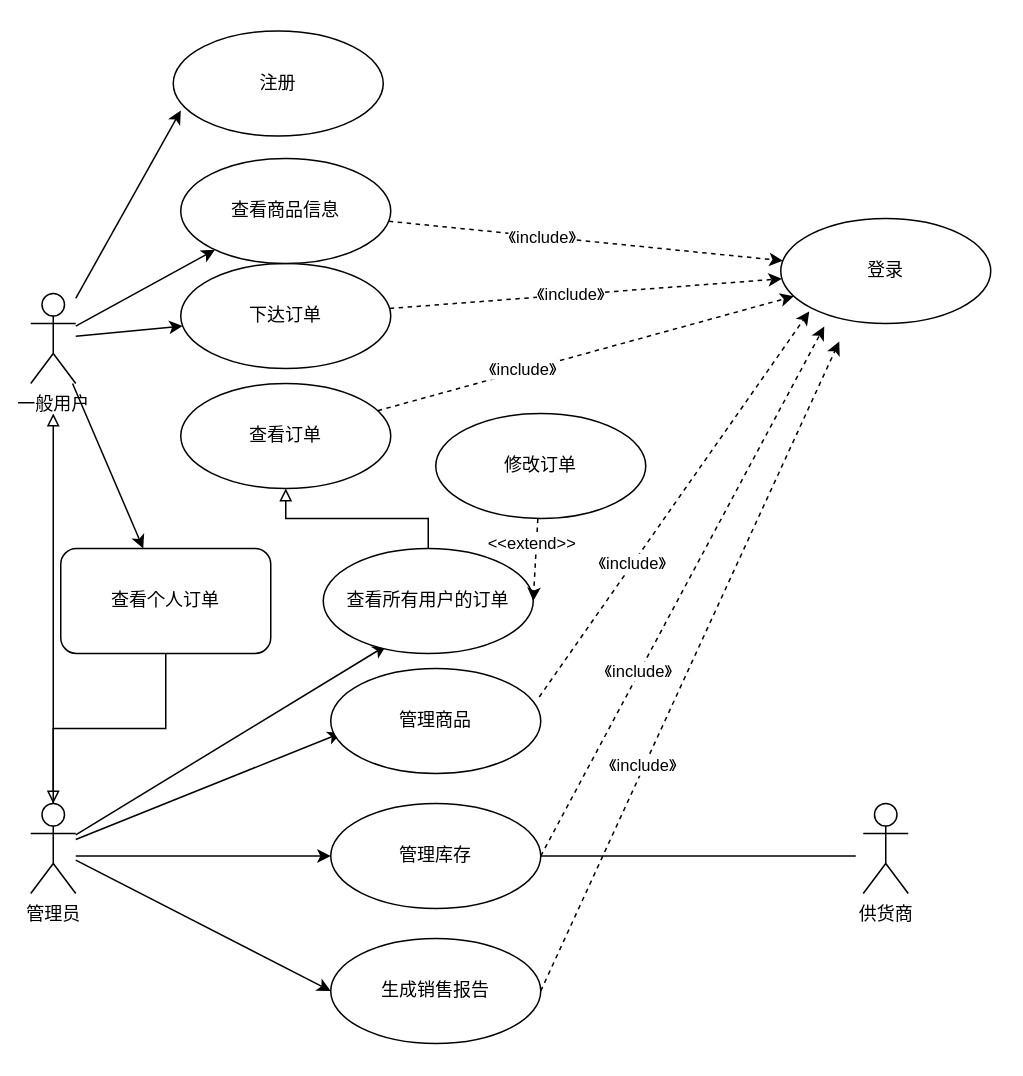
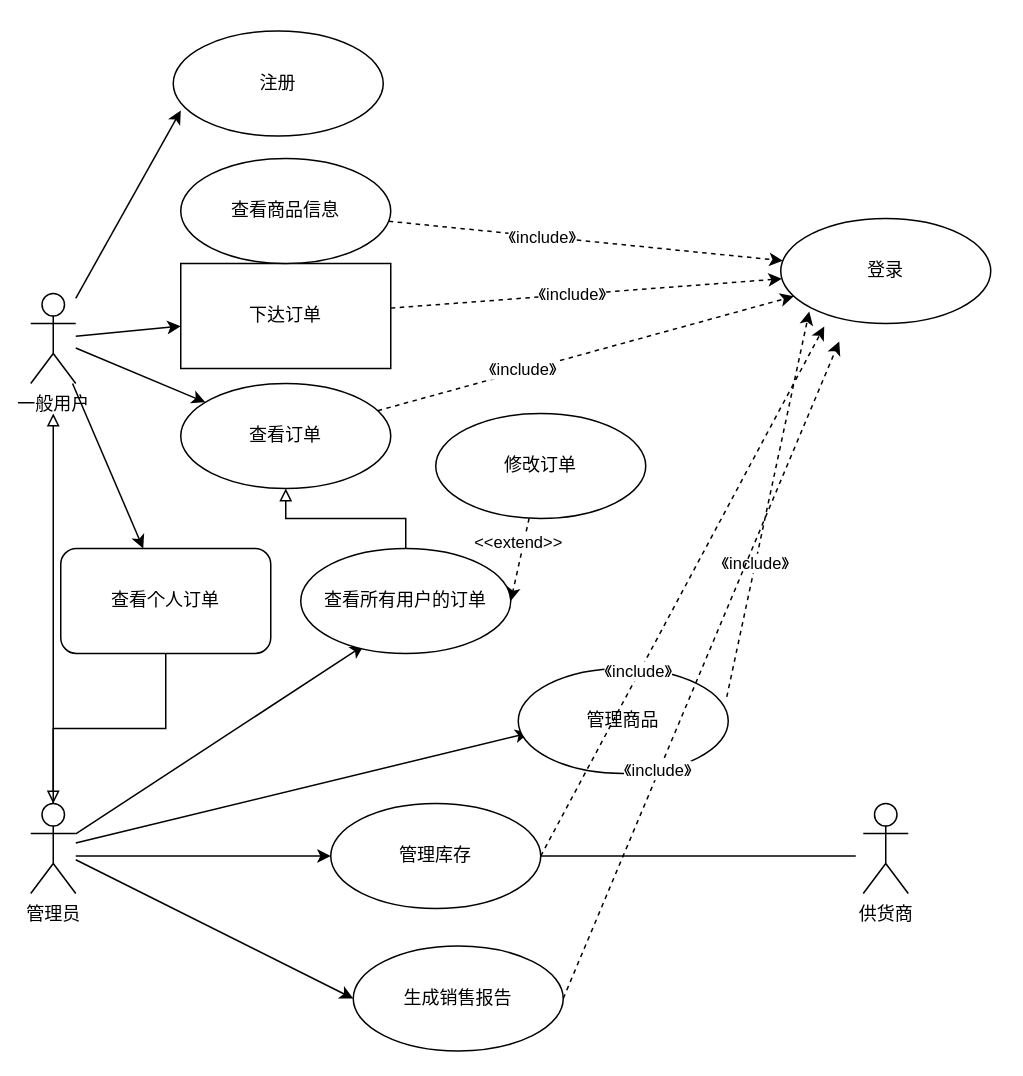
(142, 290) -> (136, 373)
(286, 316) -> (286, 316)
(428, 601) -> (406, 601)
(436, 721) -> (623, 721)
(436, 991) -> (458, 998)
